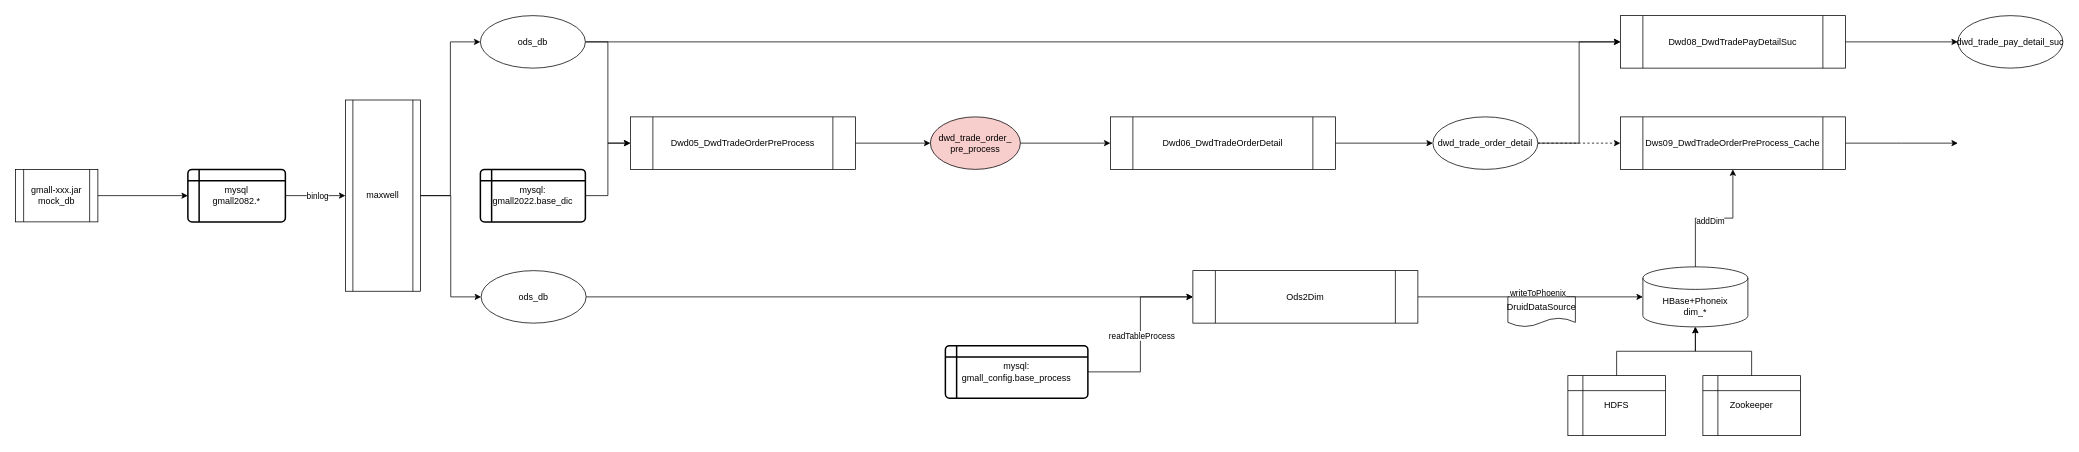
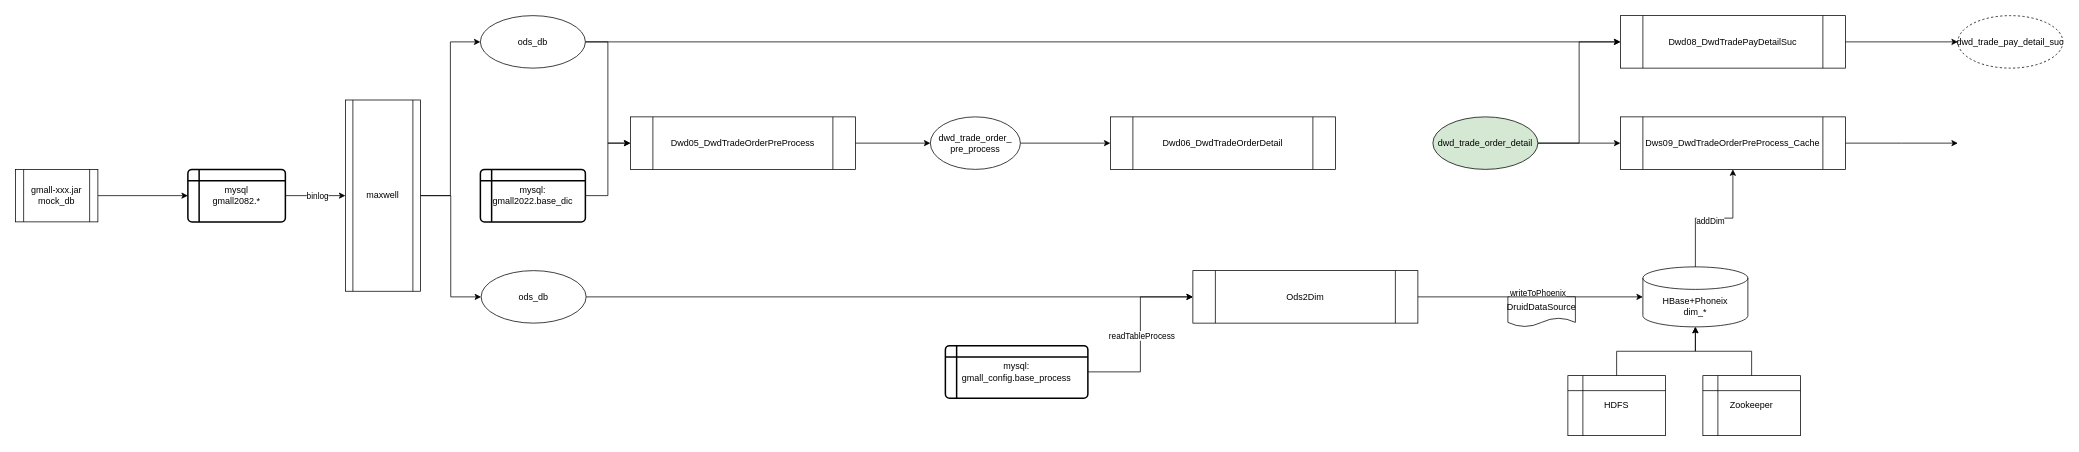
(2010, 42) -> (2010, 42)
(975, 143) -> (975, 143)
(1426, 143) -> none
(1485, 143) -> (1485, 143)
(1597, 143) -> (1597, 143)
